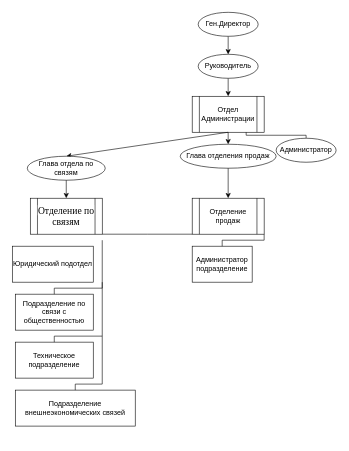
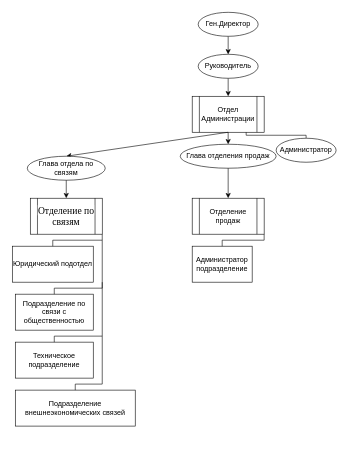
(147, 234) -> (78, 240)
